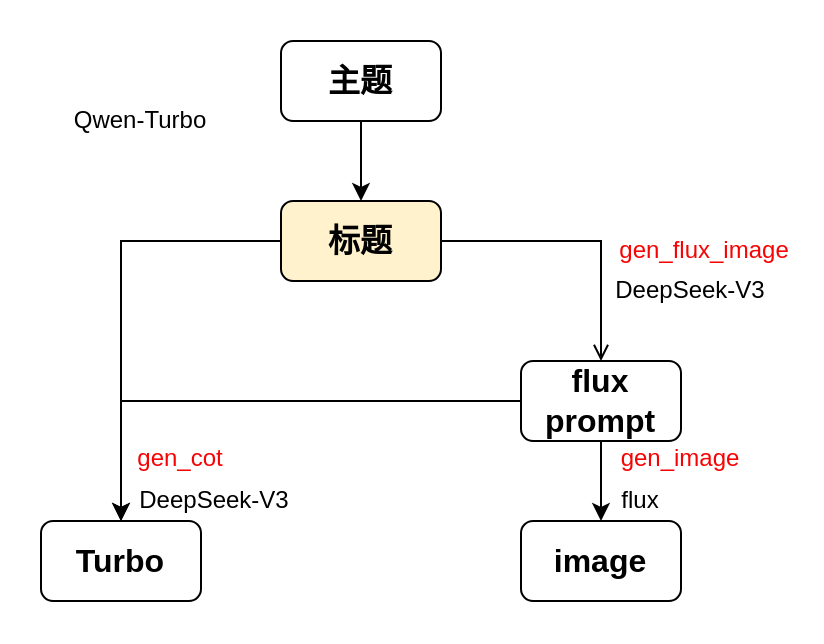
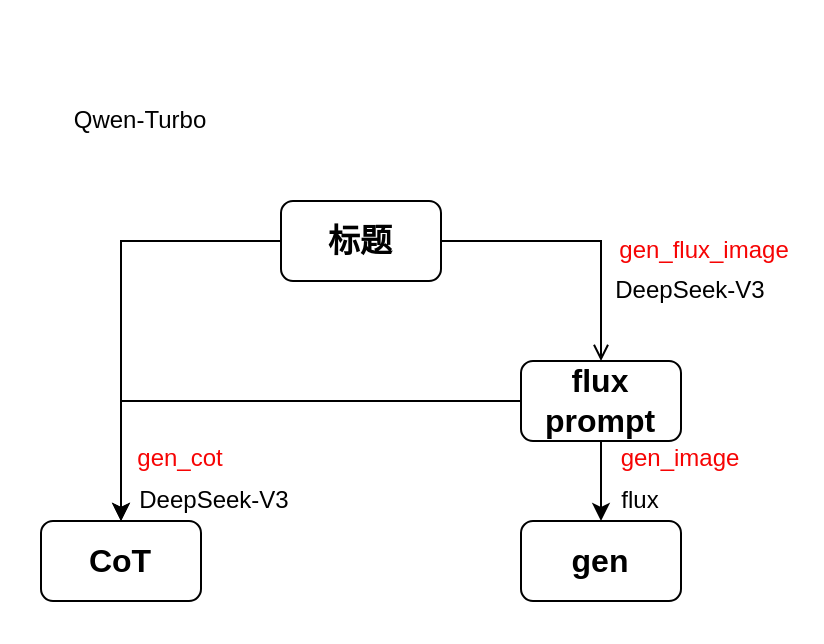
(361, 81) -> none
(361, 154) -> none
(361, 241) -> (361, 241)
(121, 561) -> (121, 561)
(601, 561) -> (601, 561)
